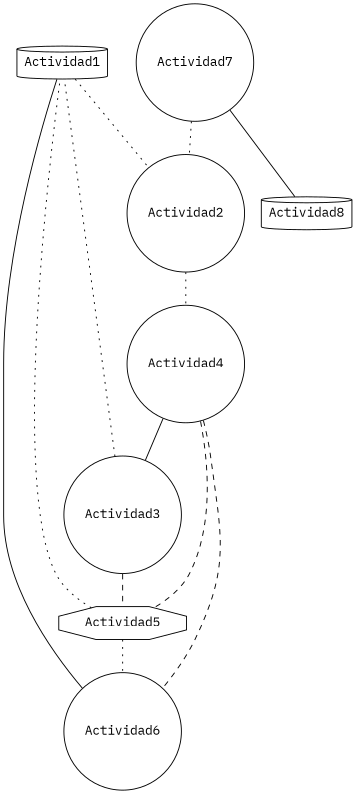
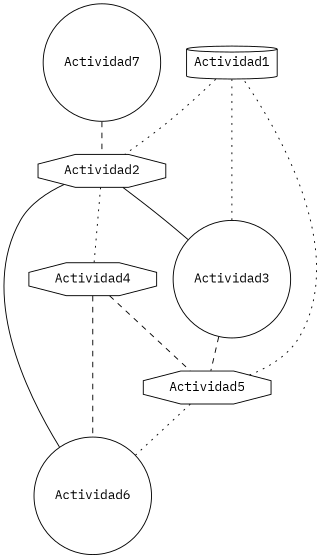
(190, 138) -> (102, 138)
(186, 213) -> (102, 171)
(307, 213) -> none
(186, 364) -> (93, 279)
(4, 391) -> (5, 309)
(154, 439) -> (156, 213)
